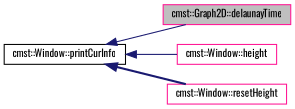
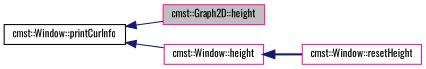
(227, 15) -> (214, 15)
(151, 76) -> (288, 54)
